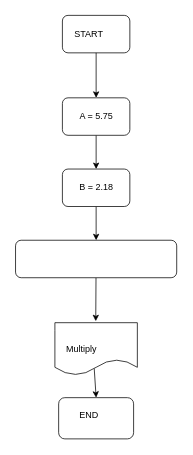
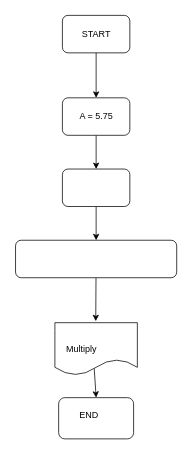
(89, 34) -> (96, 34)
(96, 188) -> none
